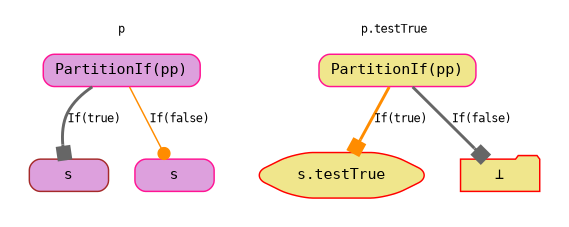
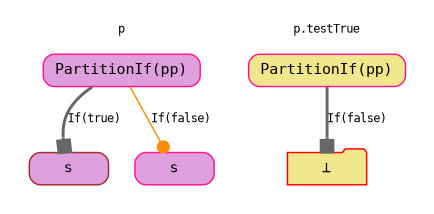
(342, 175) -> none
